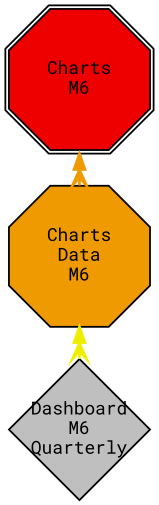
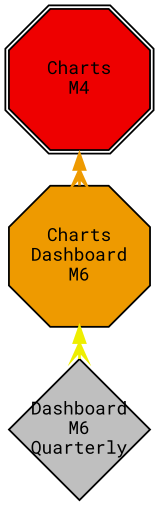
(79, 79) -> (79, 79)
(79, 256) -> (79, 256)
